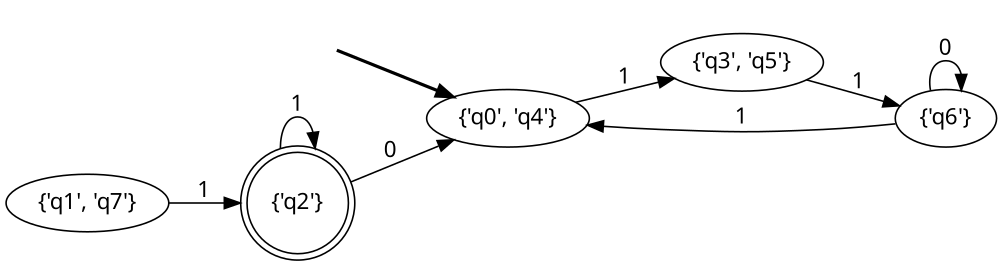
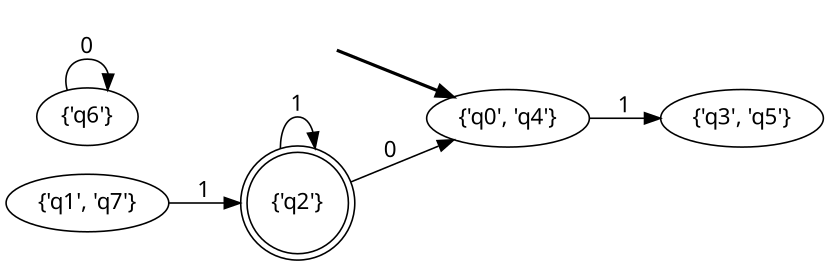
(845, 91) -> none
(750, 132) -> none
